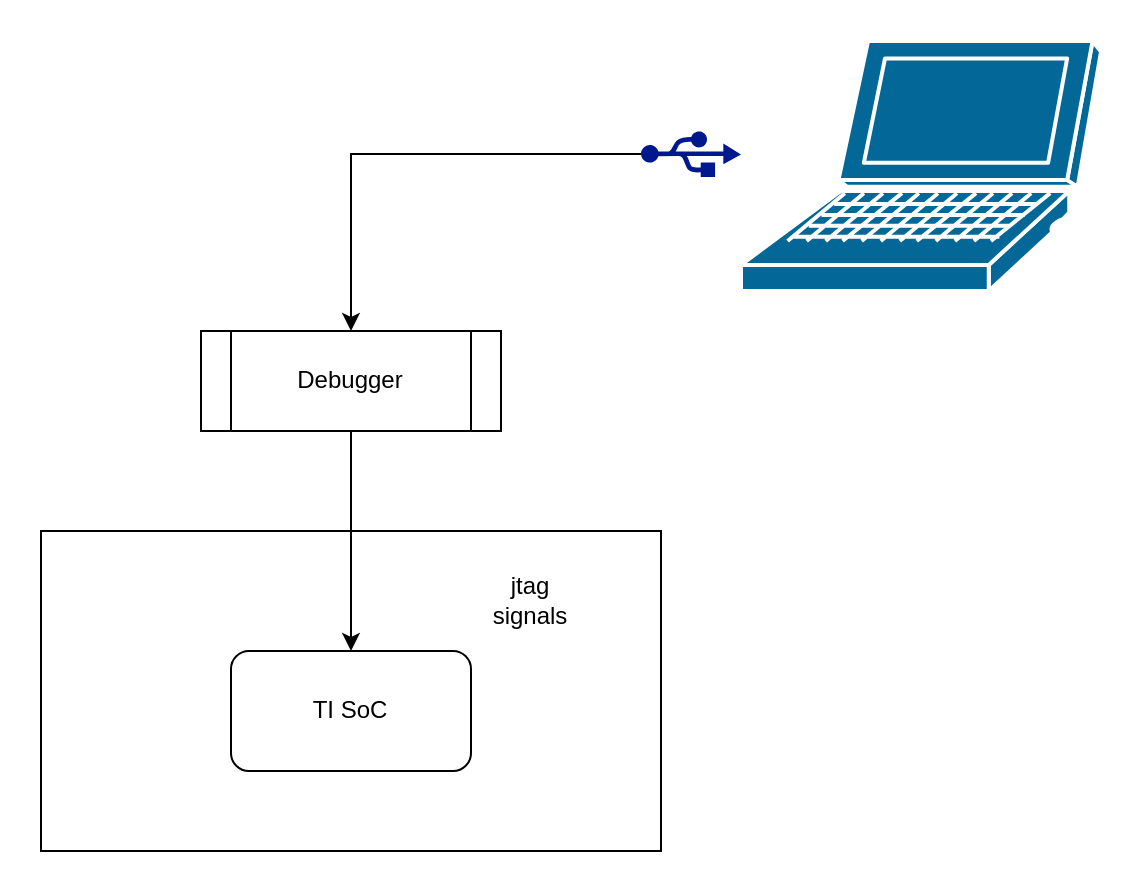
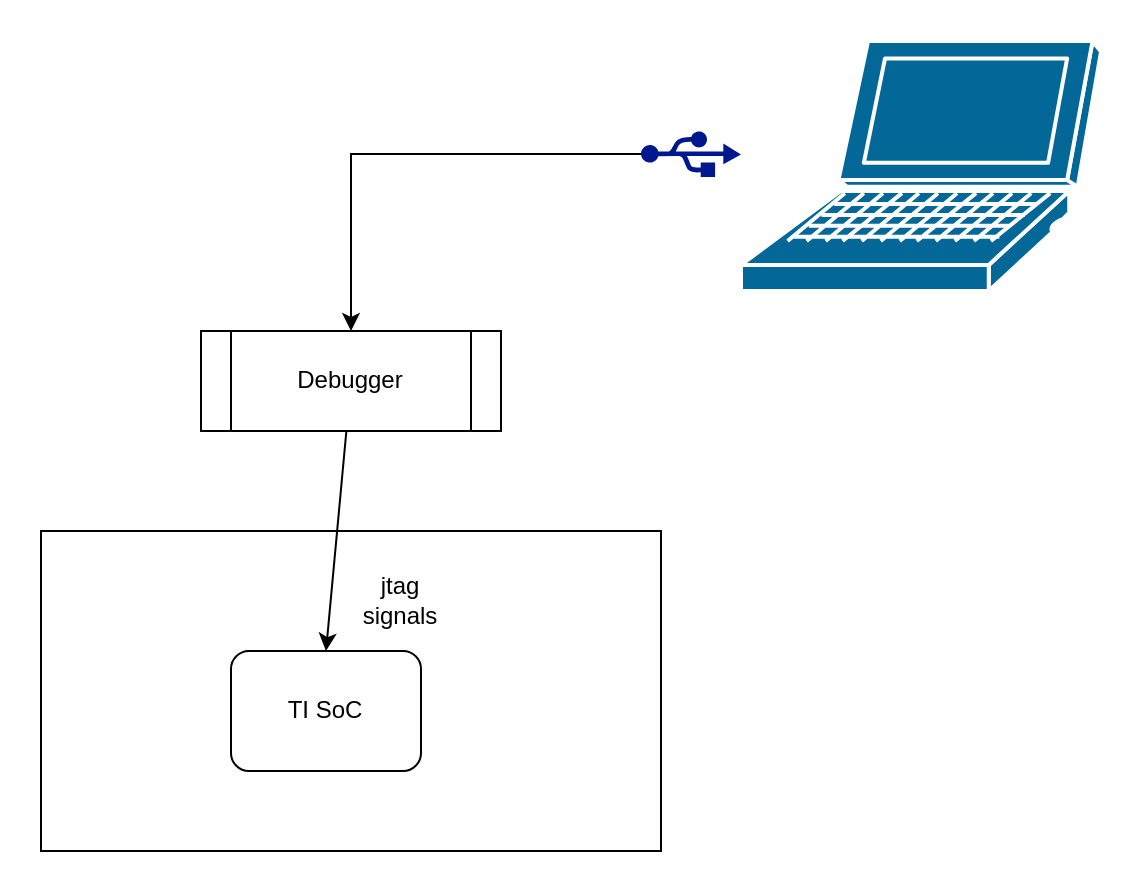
(531, 601) -> (401, 601)
(351, 711) -> (326, 711)
